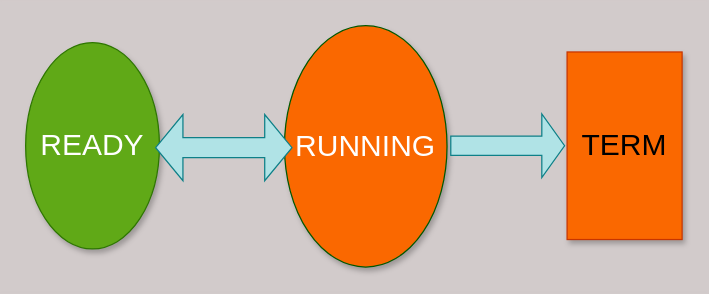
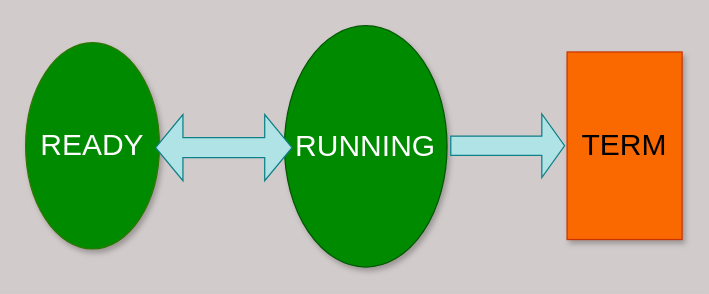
(93, 146) -> (93, 146)
(366, 146) -> (366, 146)
